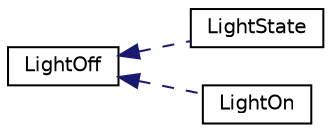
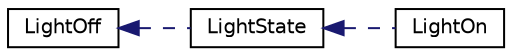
(171, 87) -> (370, 28)
